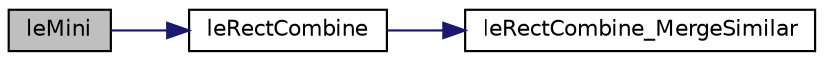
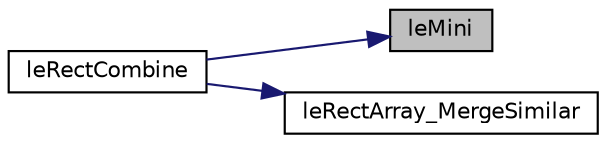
(139, 30) -> (287, 49)
(640, 30) -> (441, 113)
